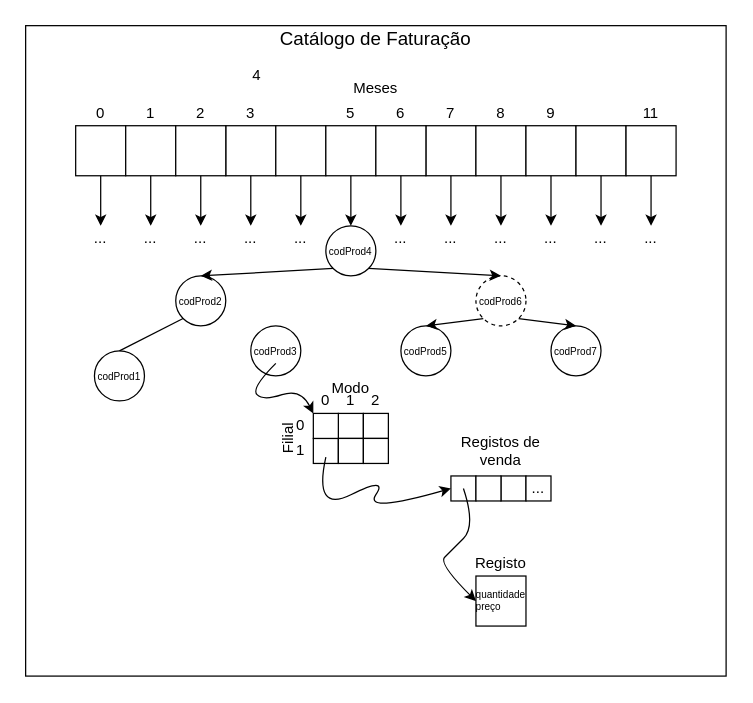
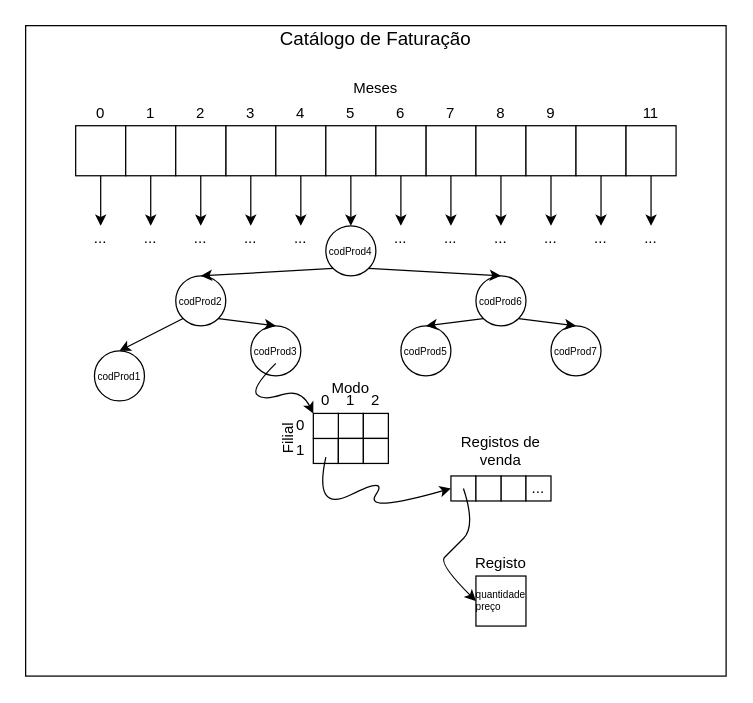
(257, 76) -> (301, 113)
(501, 301) -> (501, 301)
none -> (243, 321)
(125, 348) -> (128, 346)
